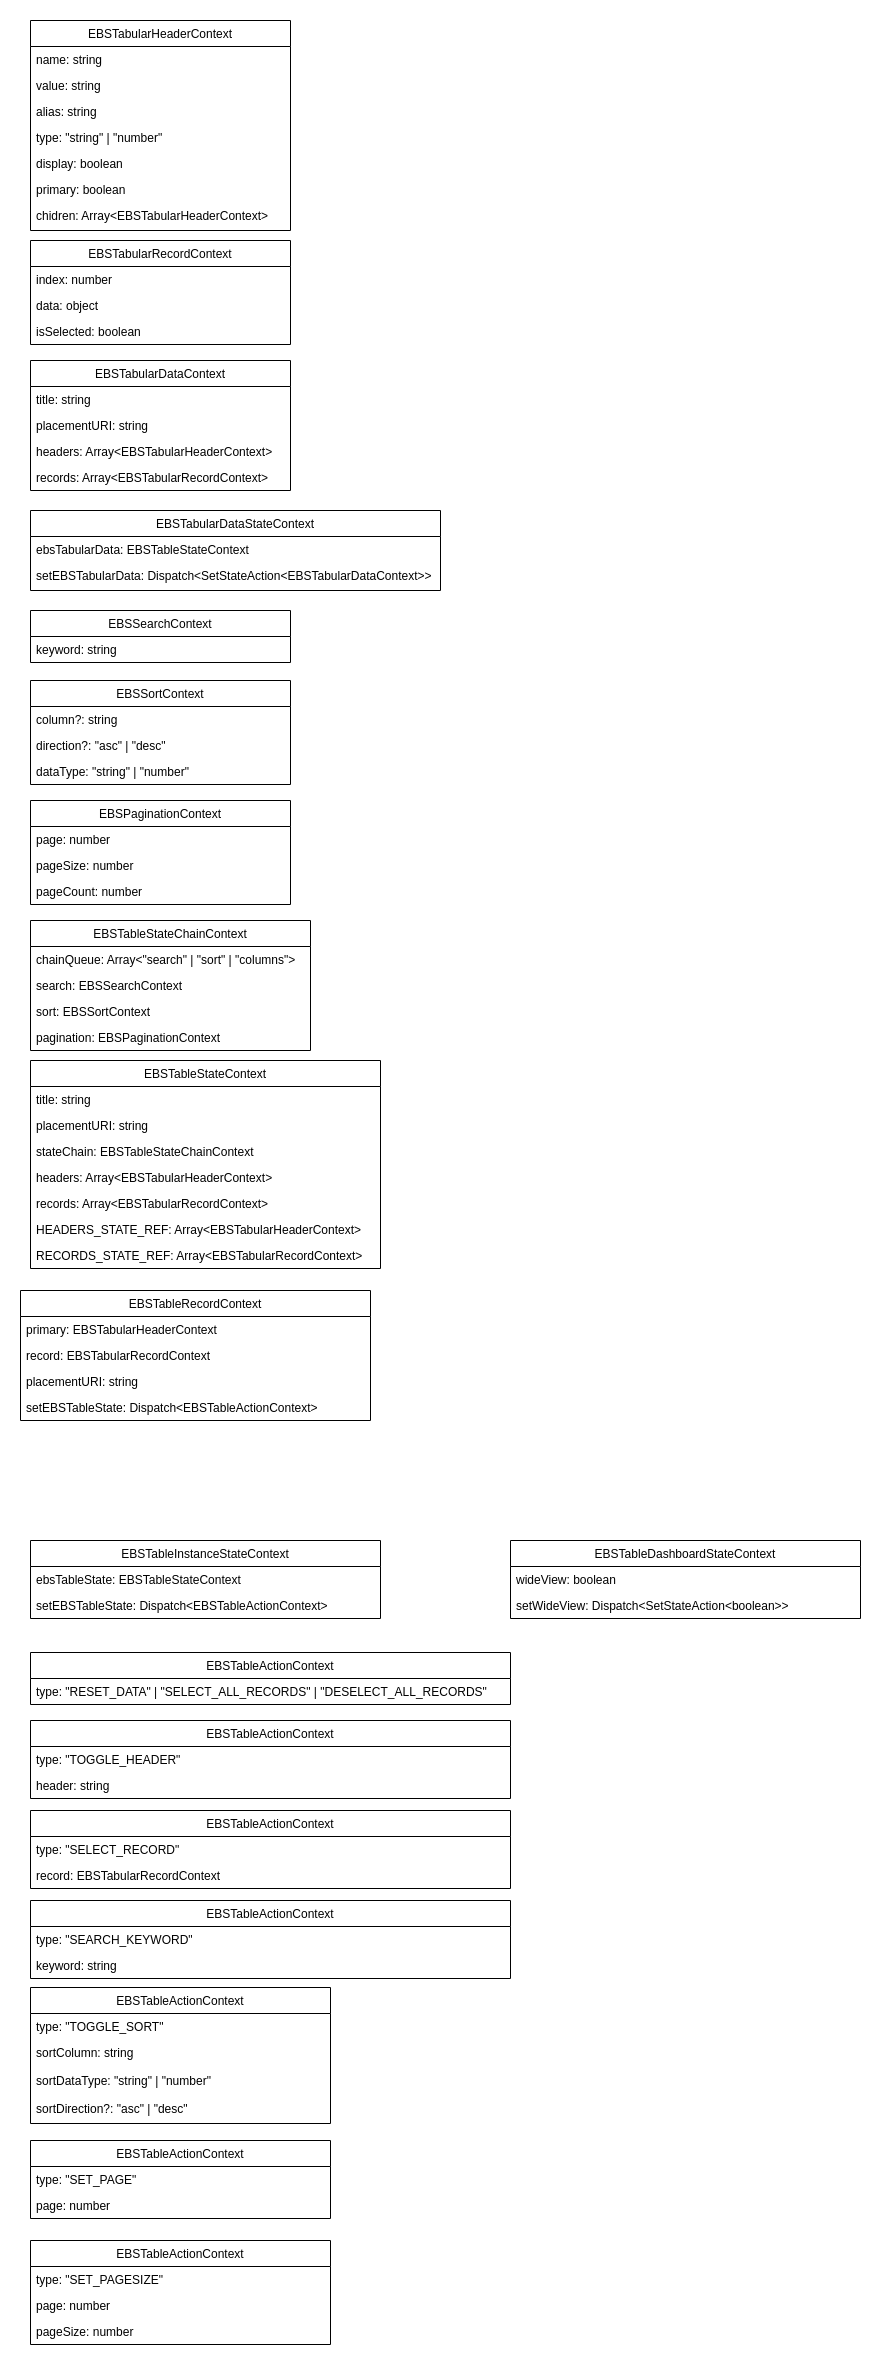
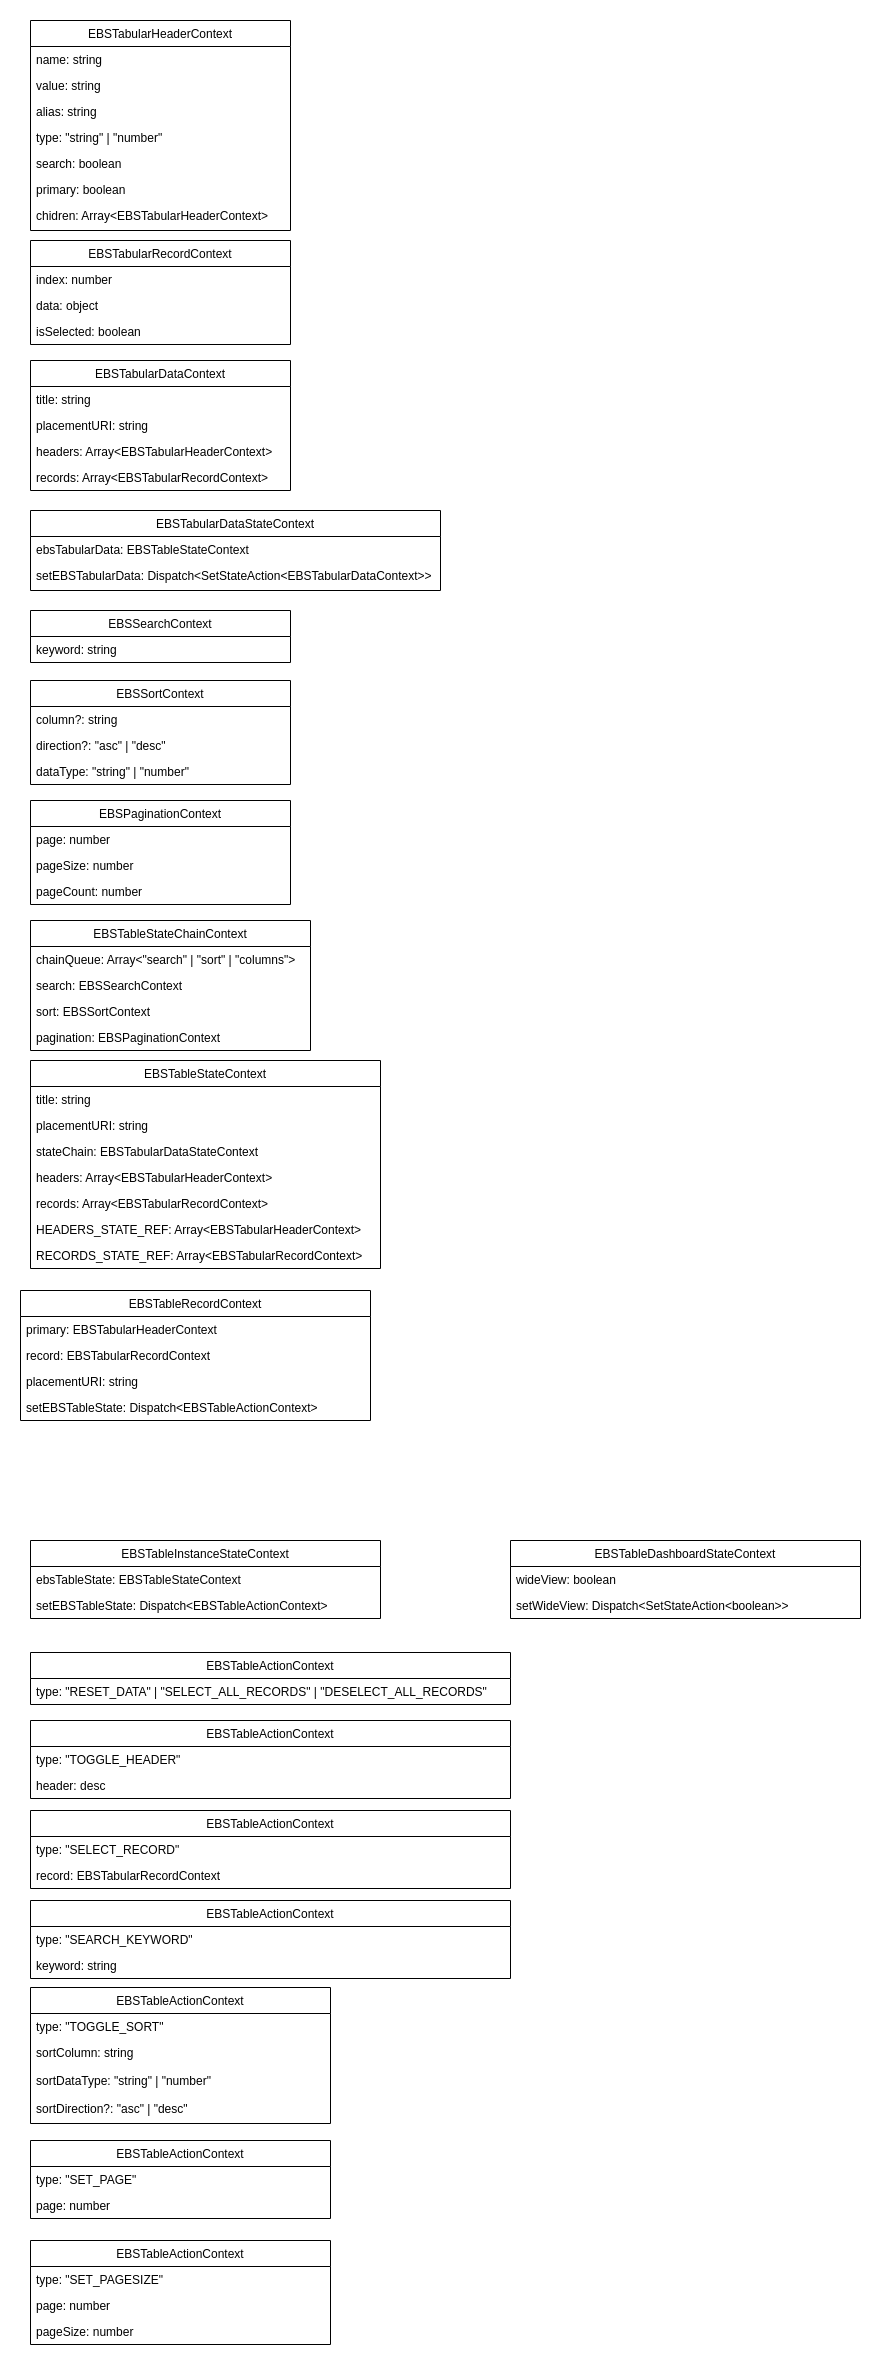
(82, 164) -> (82, 164)
(153, 1152) -> (157, 1152)
(78, 1786) -> (73, 1786)
